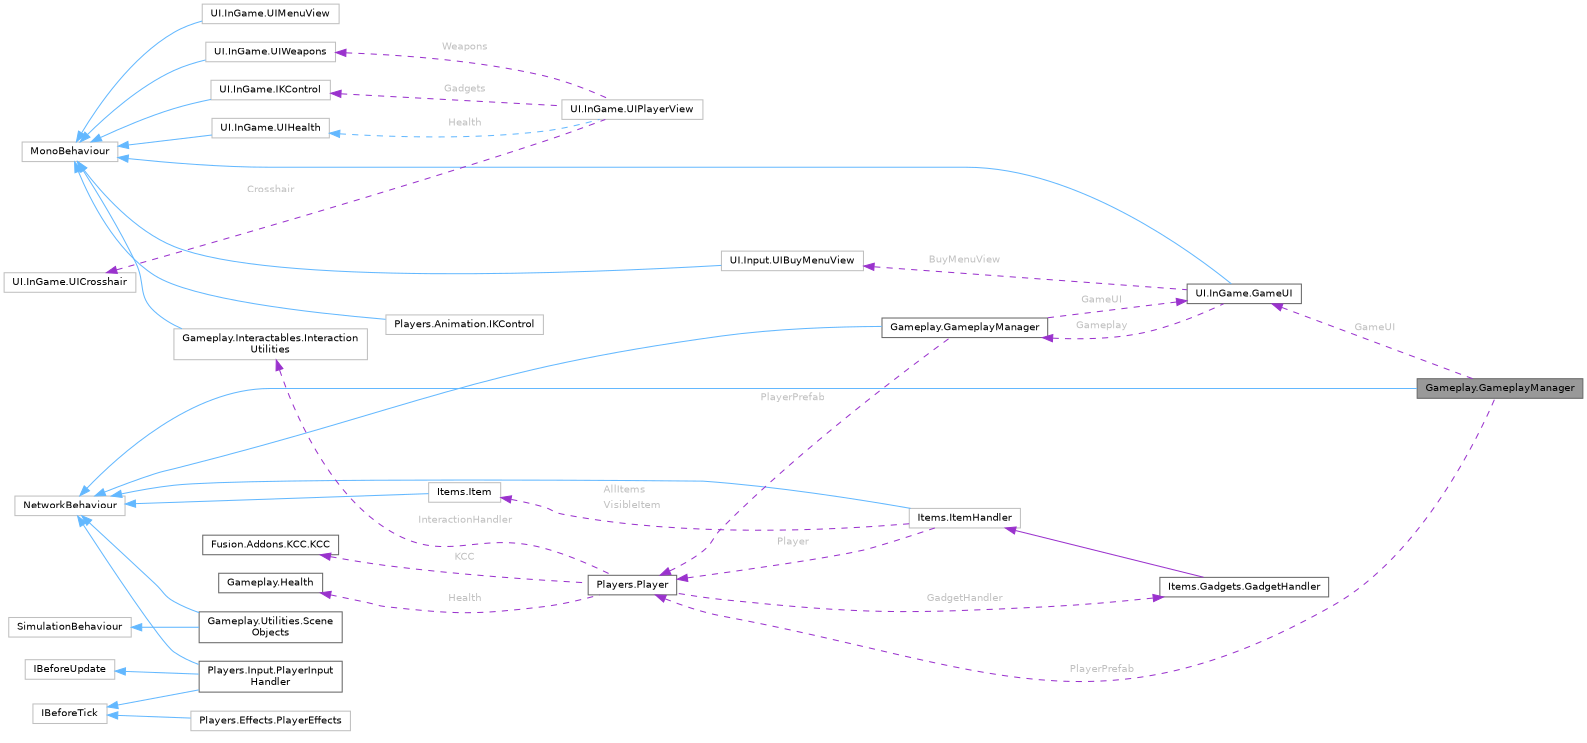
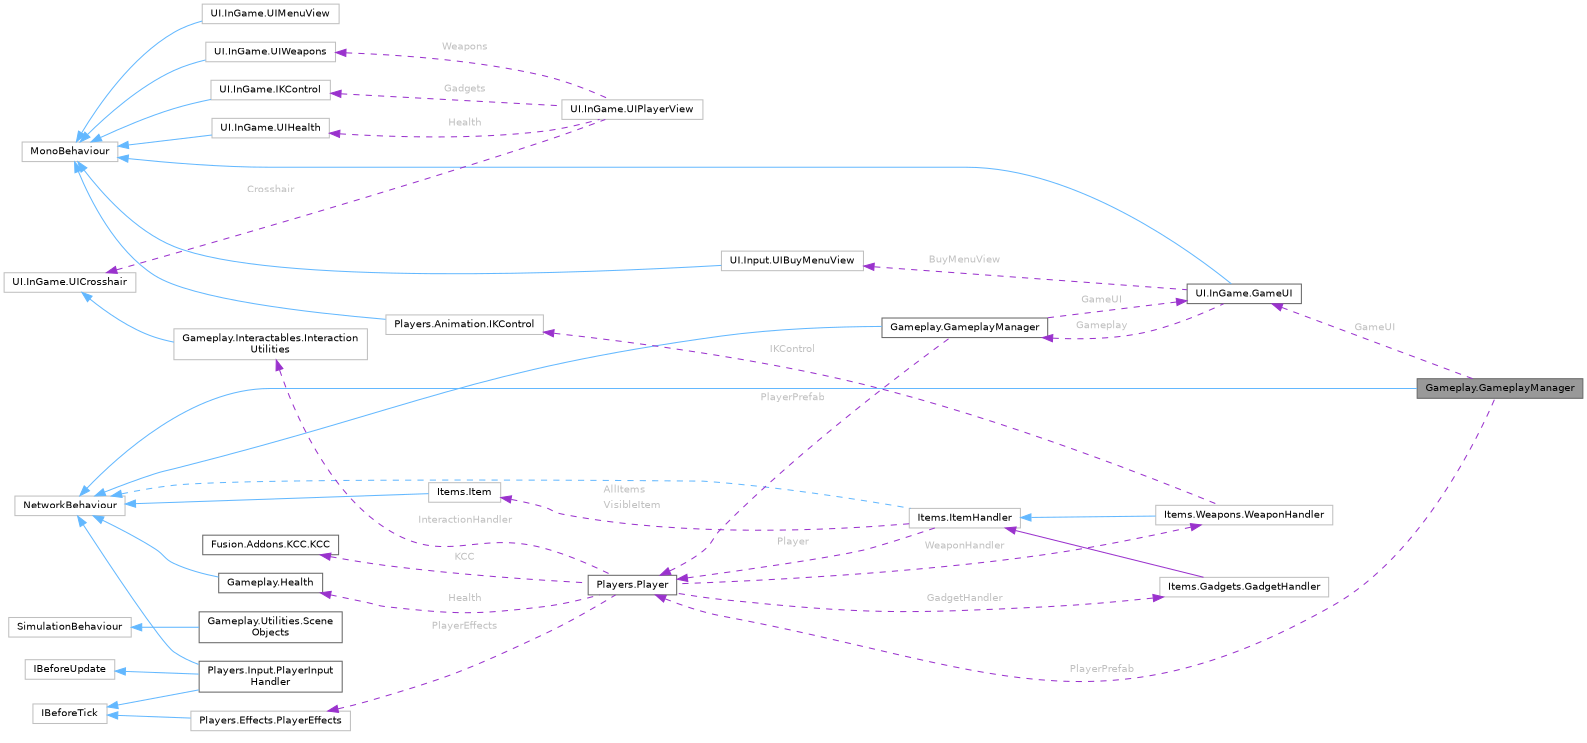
(470, 136) -> (470, 136)
(122, 237) -> (129, 326)
(517, 480) -> (517, 480)
none -> (1244, 515)
(142, 571) -> (160, 552)
(1244, 587) -> (1244, 587)
none -> (481, 663)
